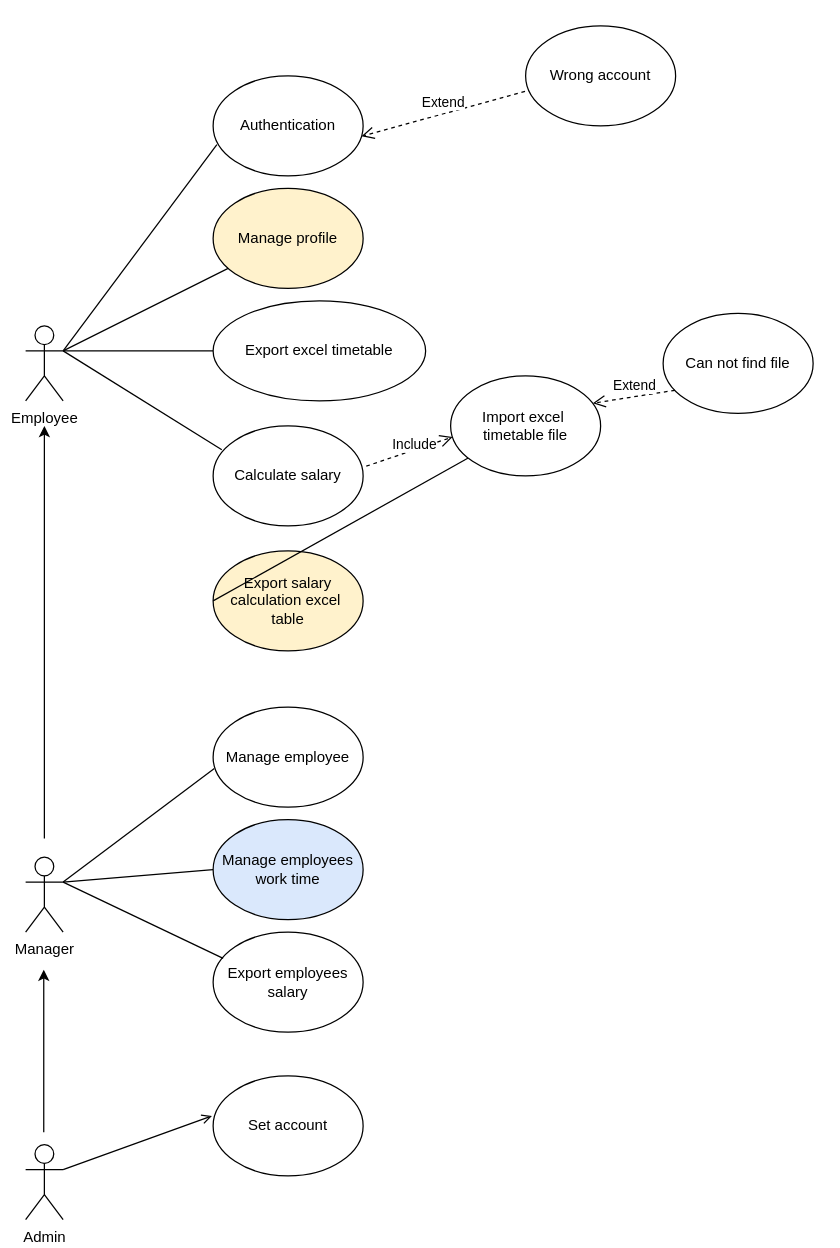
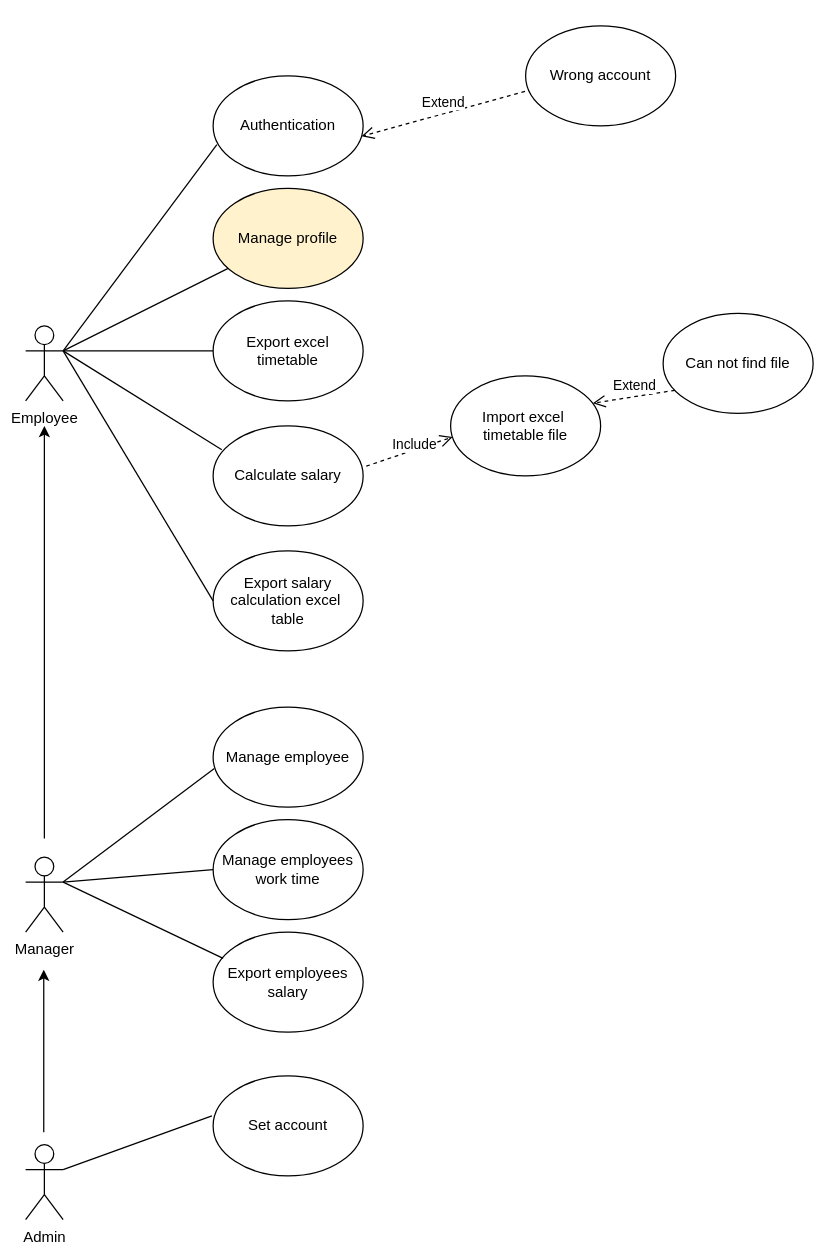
(319, 351) -> (288, 351)
(341, 529) -> (139, 478)
(288, 601) -> (288, 601)
(288, 869) -> (288, 869)
(206, 1118) -> (206, 1118)
